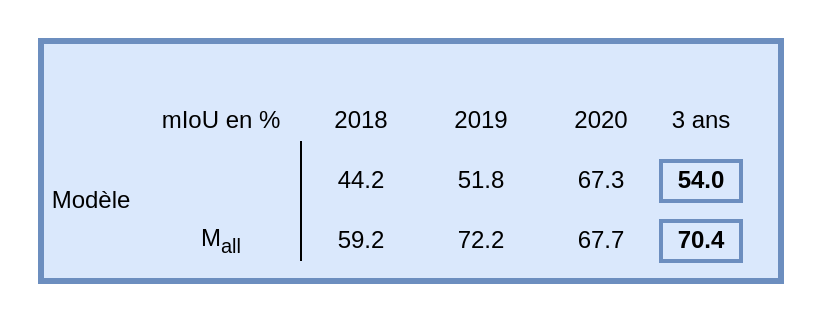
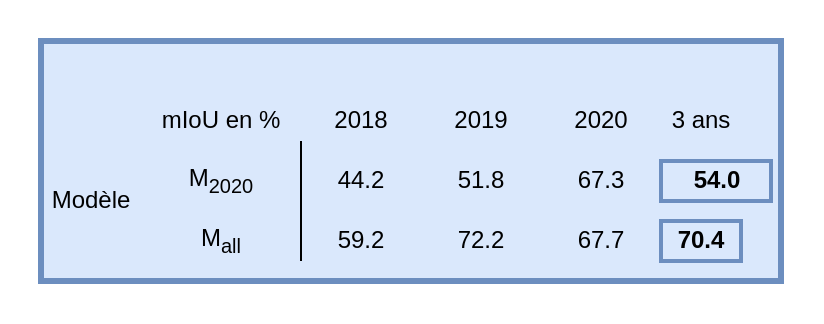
none -> (221, 181)
(701, 181) -> (716, 181)
